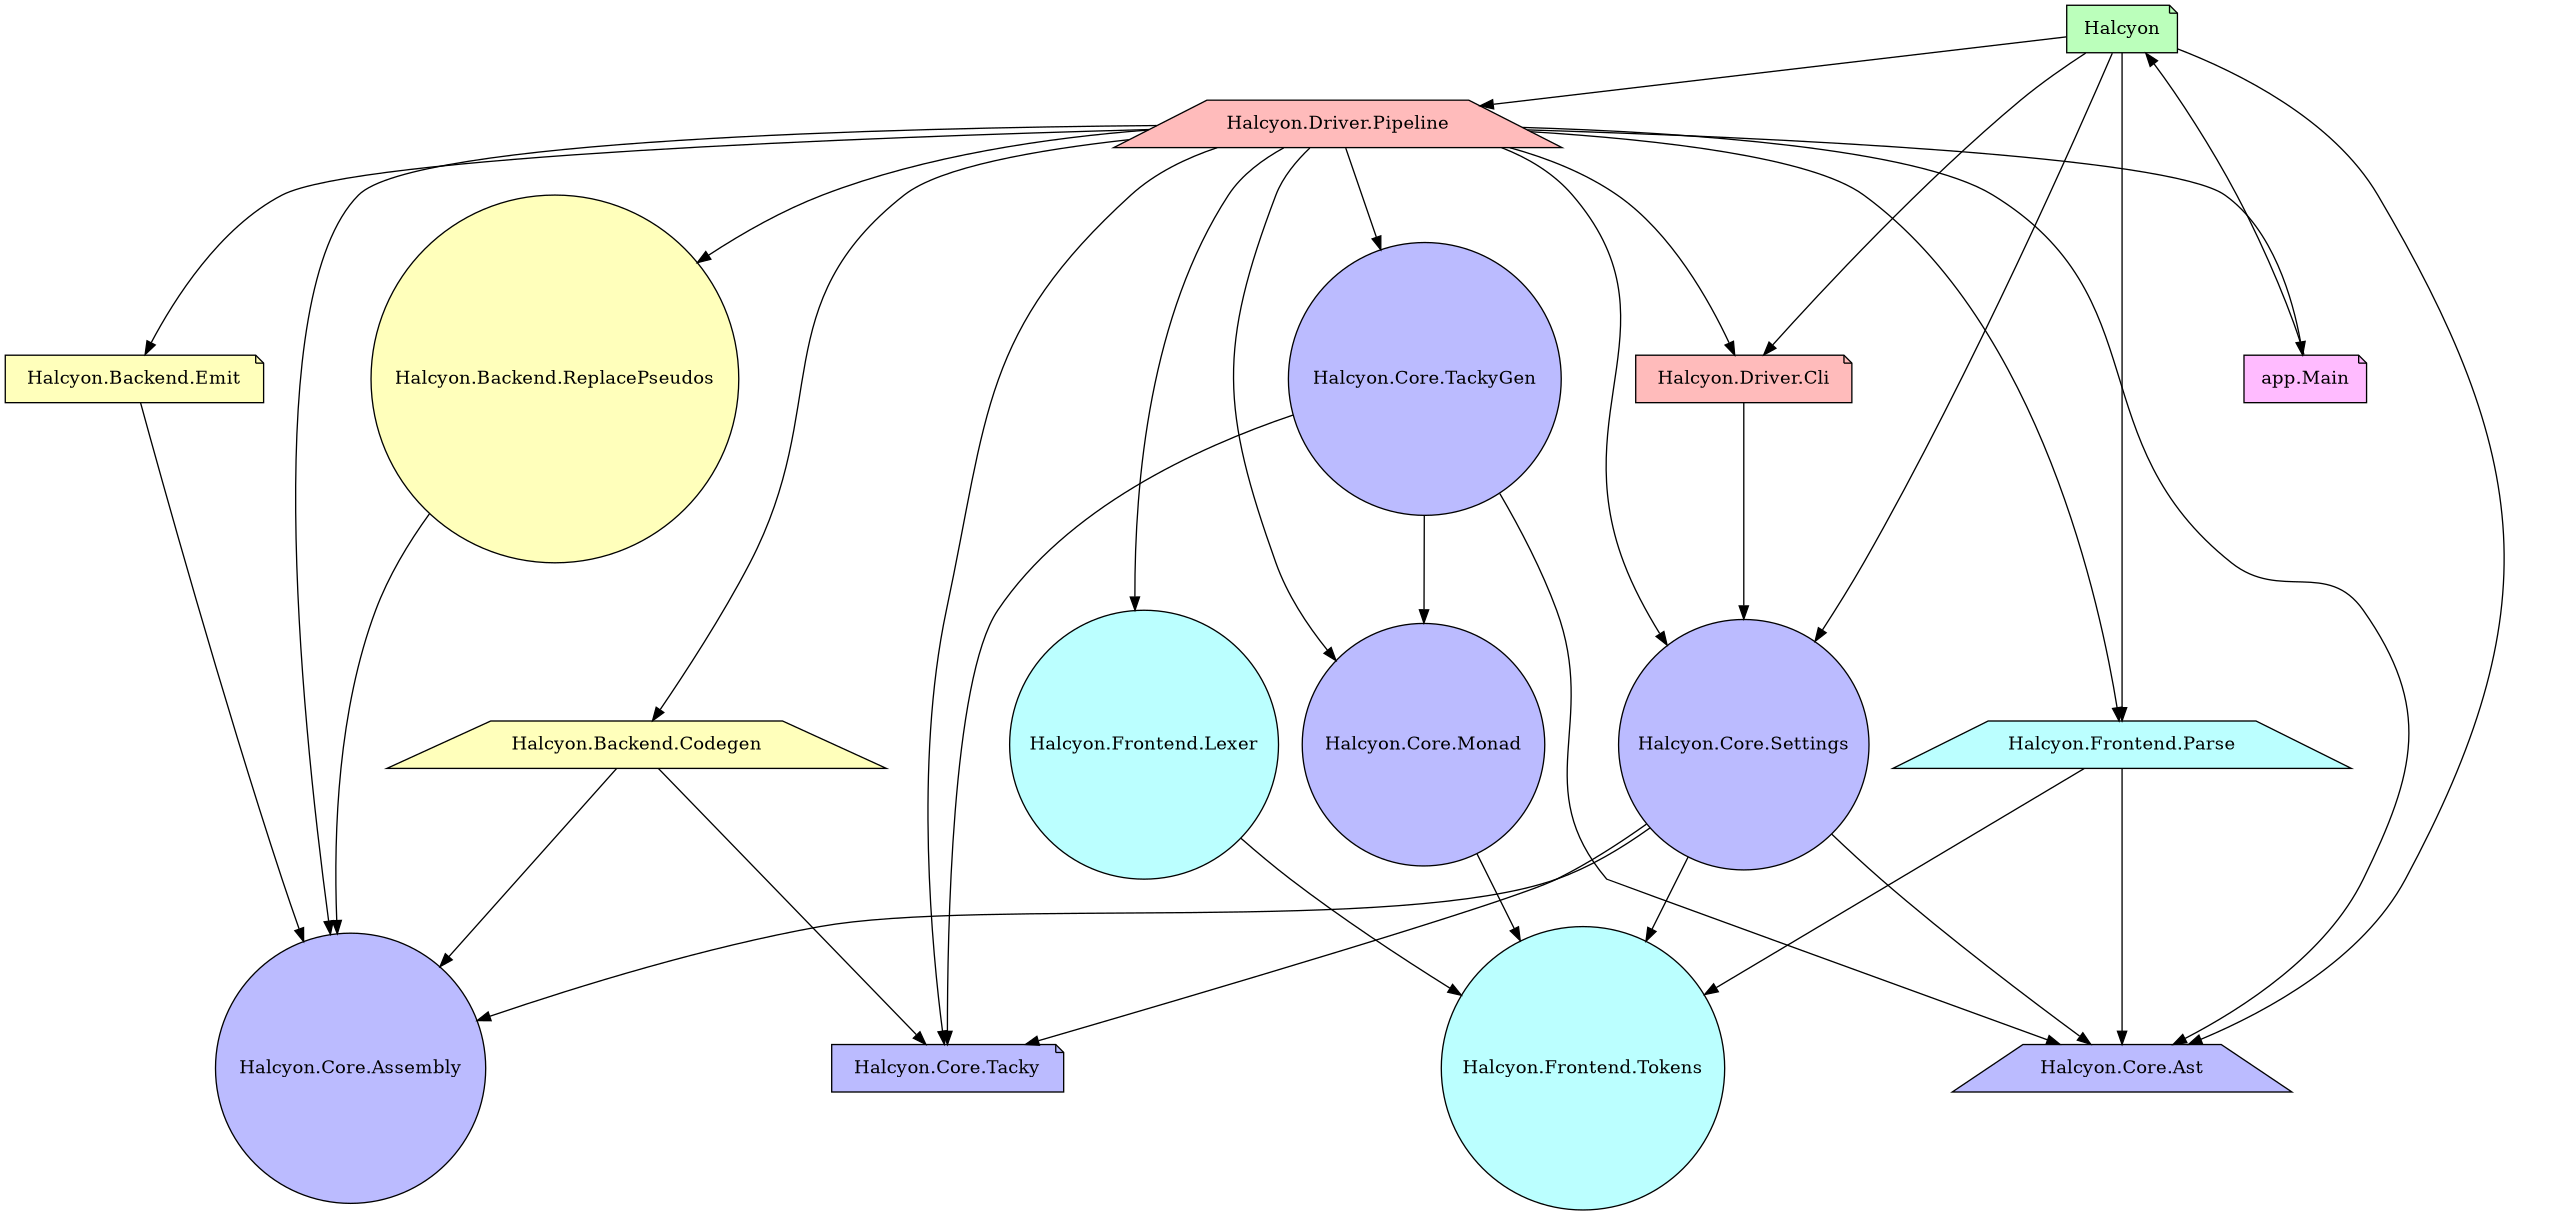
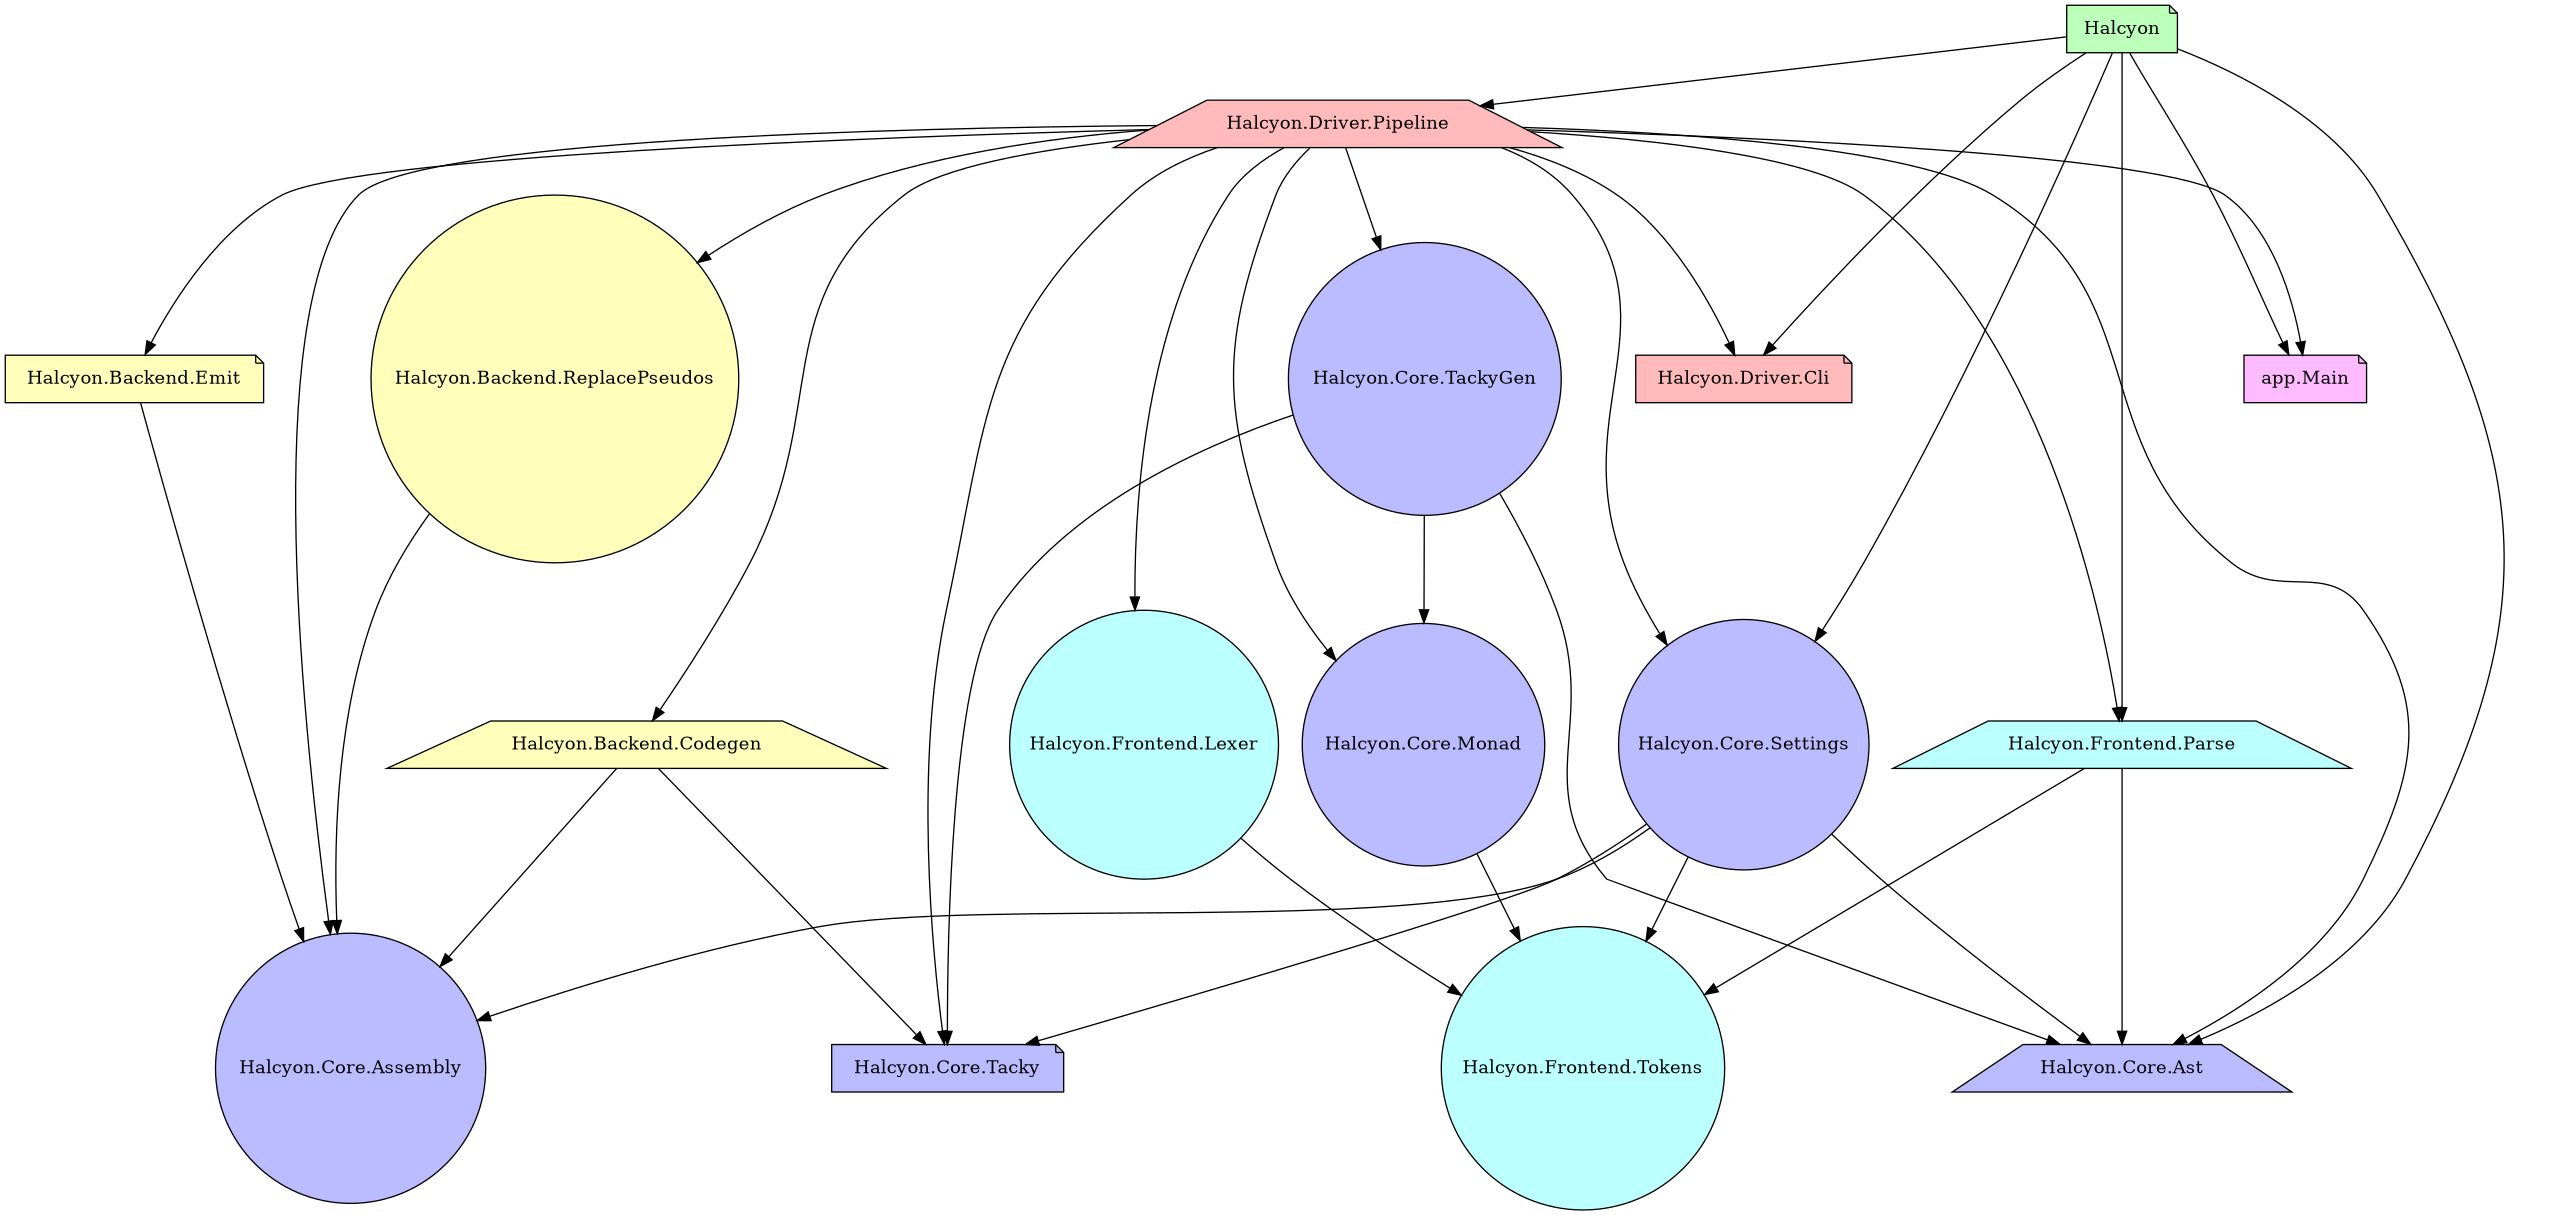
(2233, 189) -> (2216, 202)
(1744, 504) -> none
